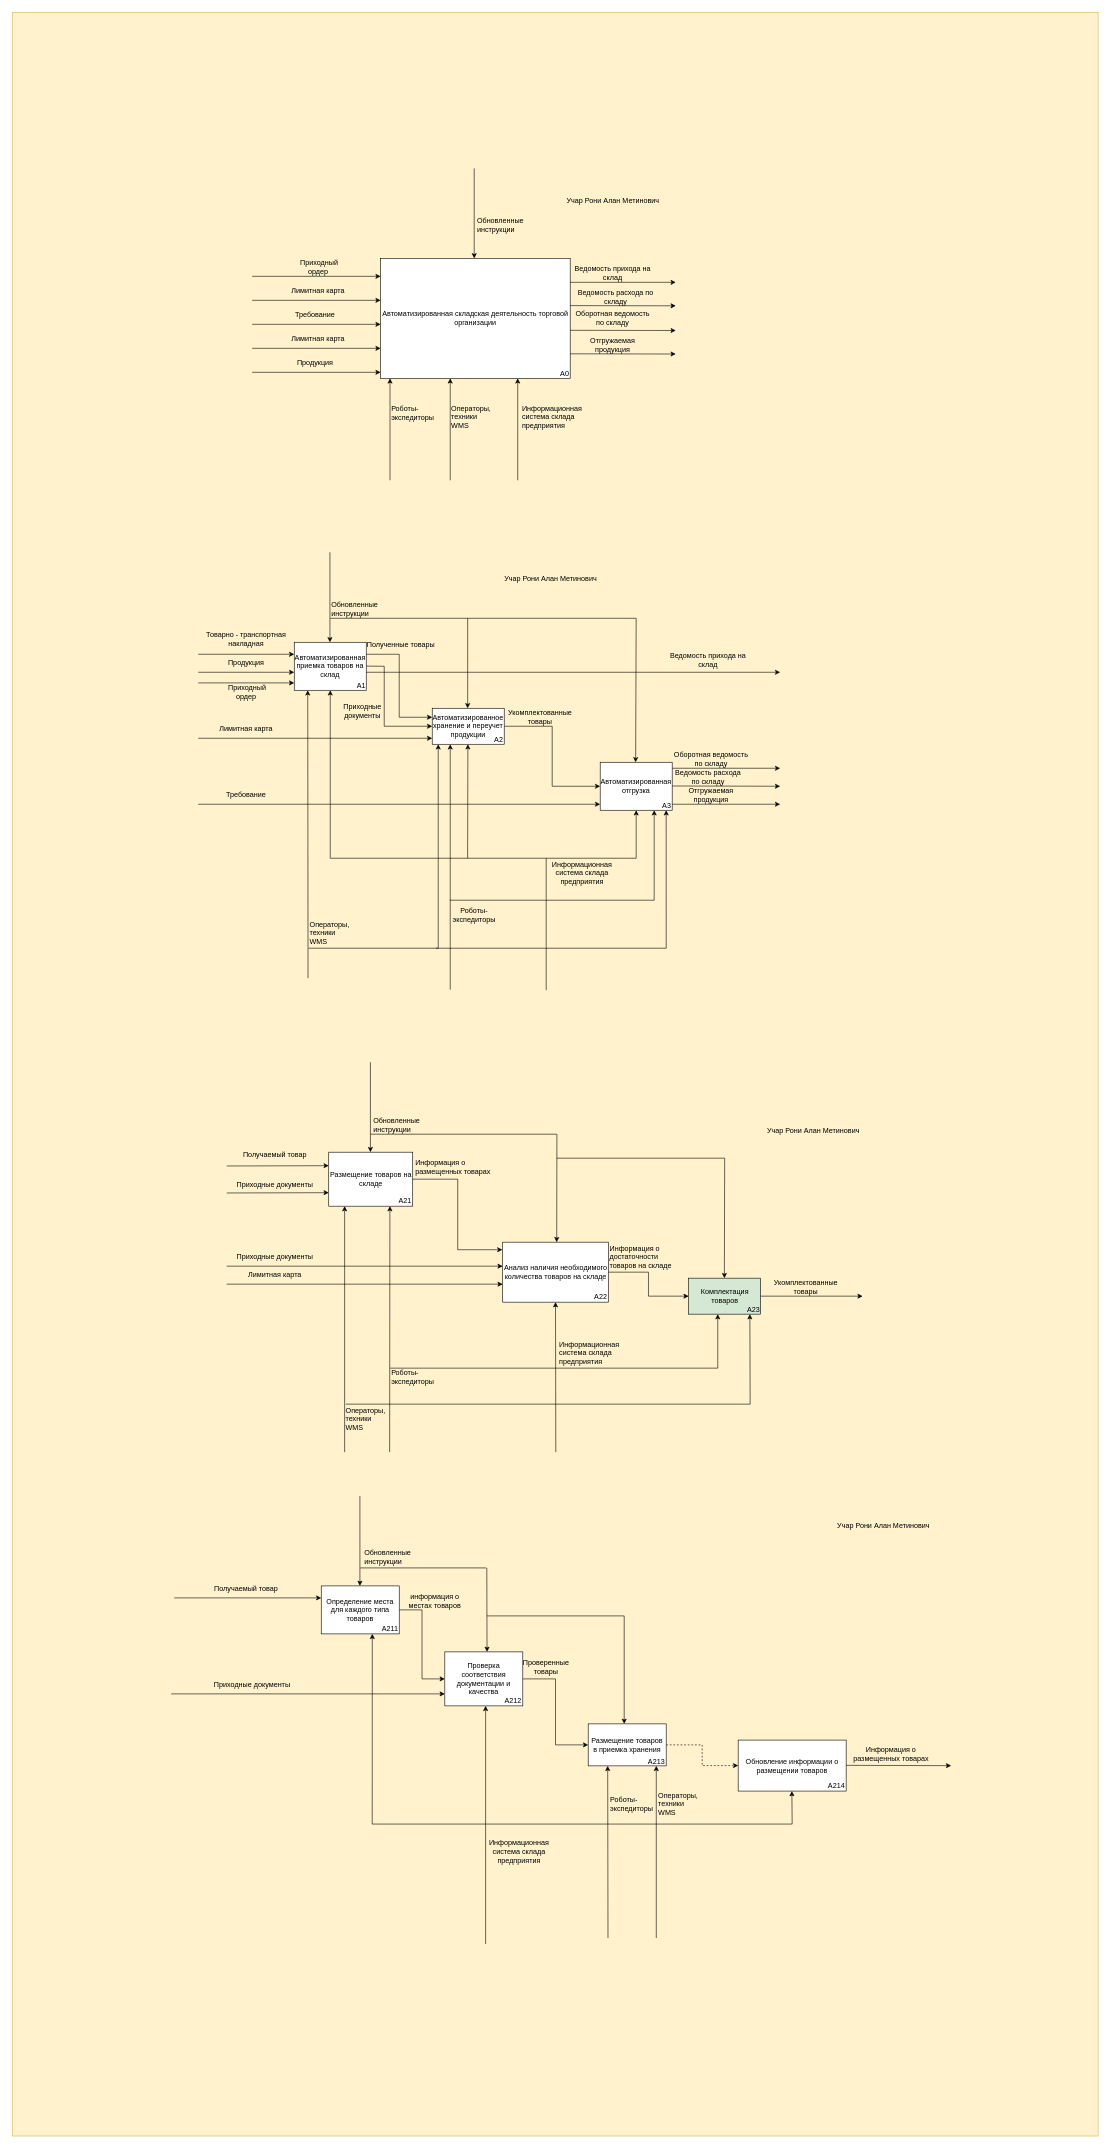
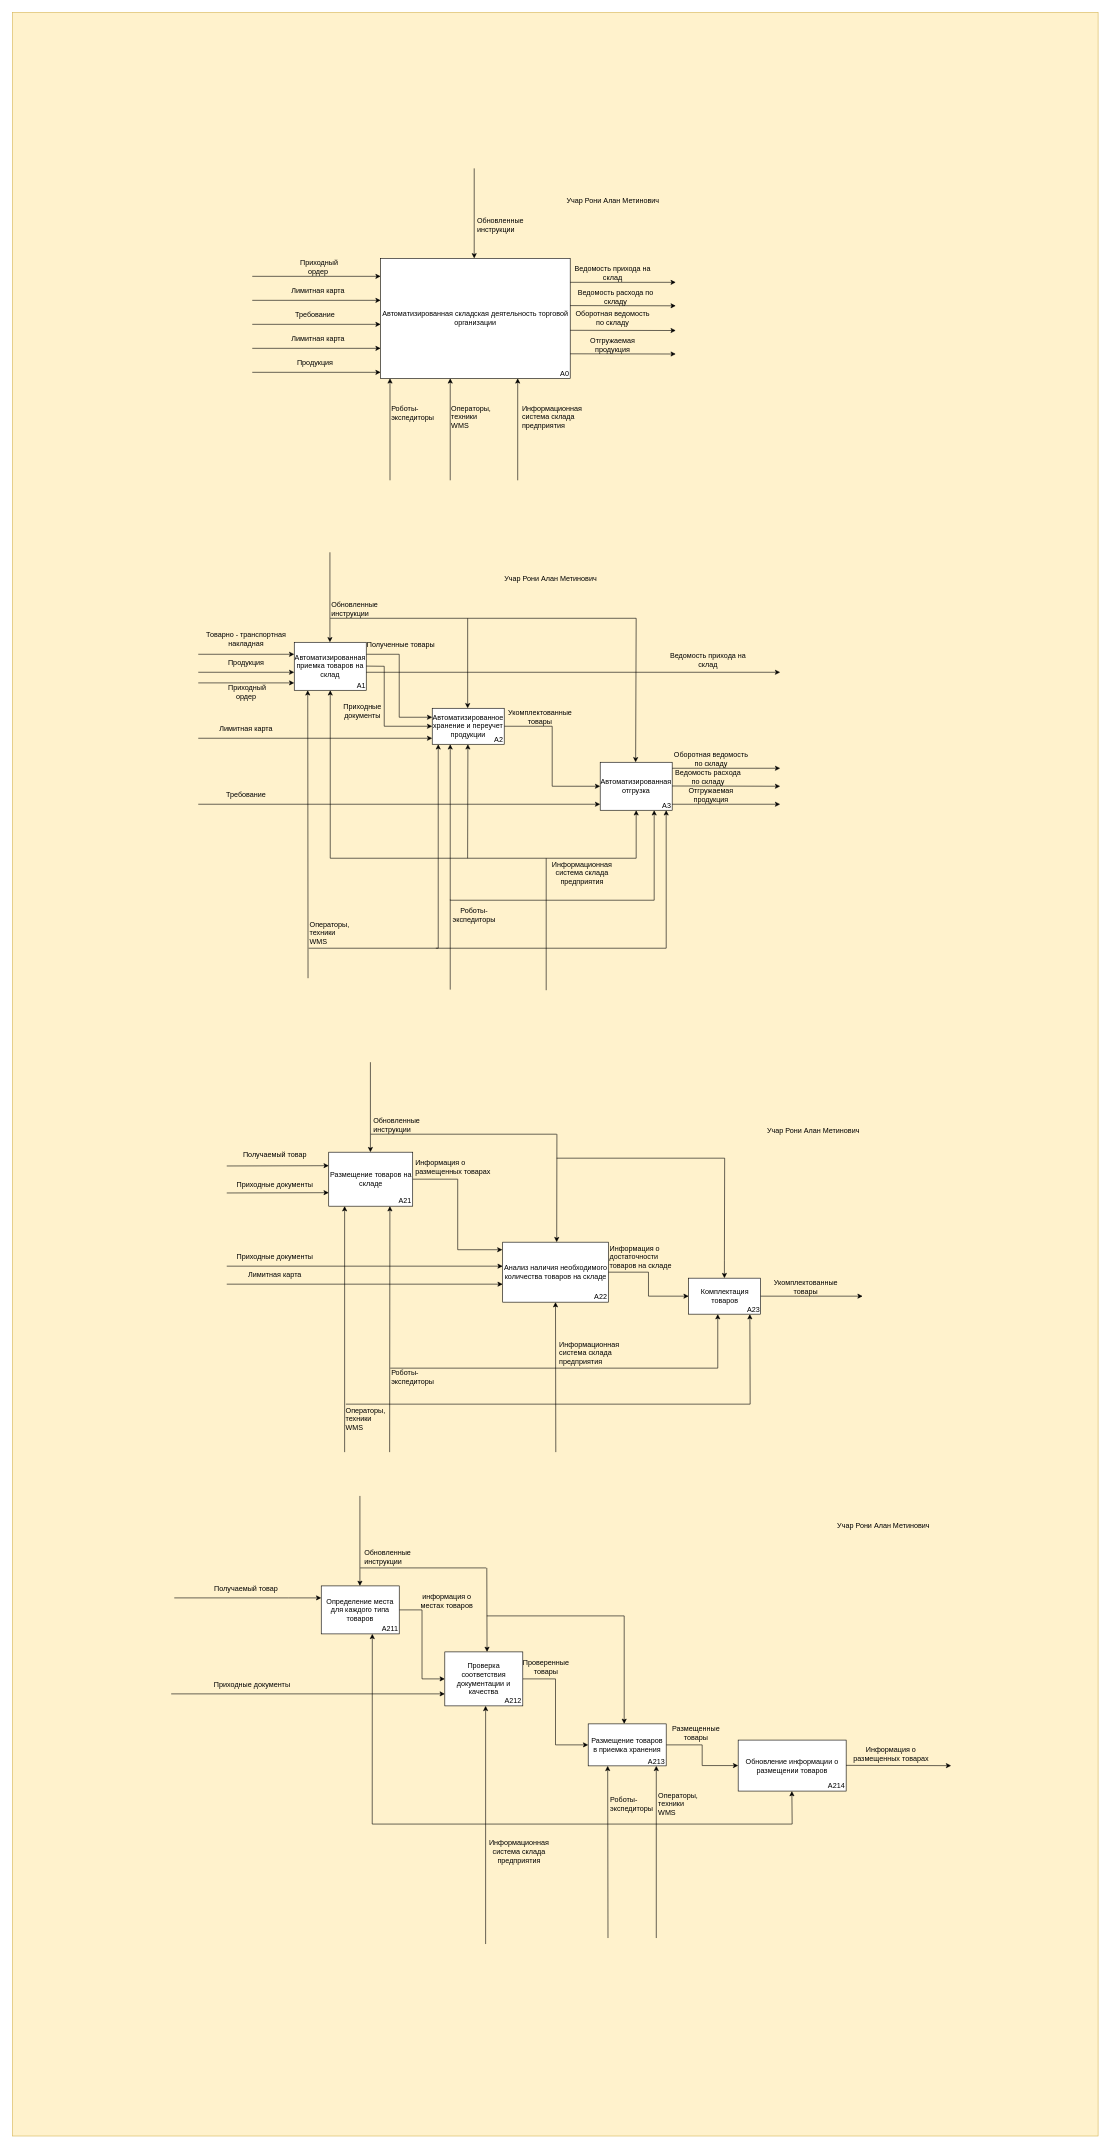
(725, 1296) -> (725, 1296)
(435, 1601) -> (447, 1601)
none -> (696, 1733)
(702, 1752) -> (702, 1752)
